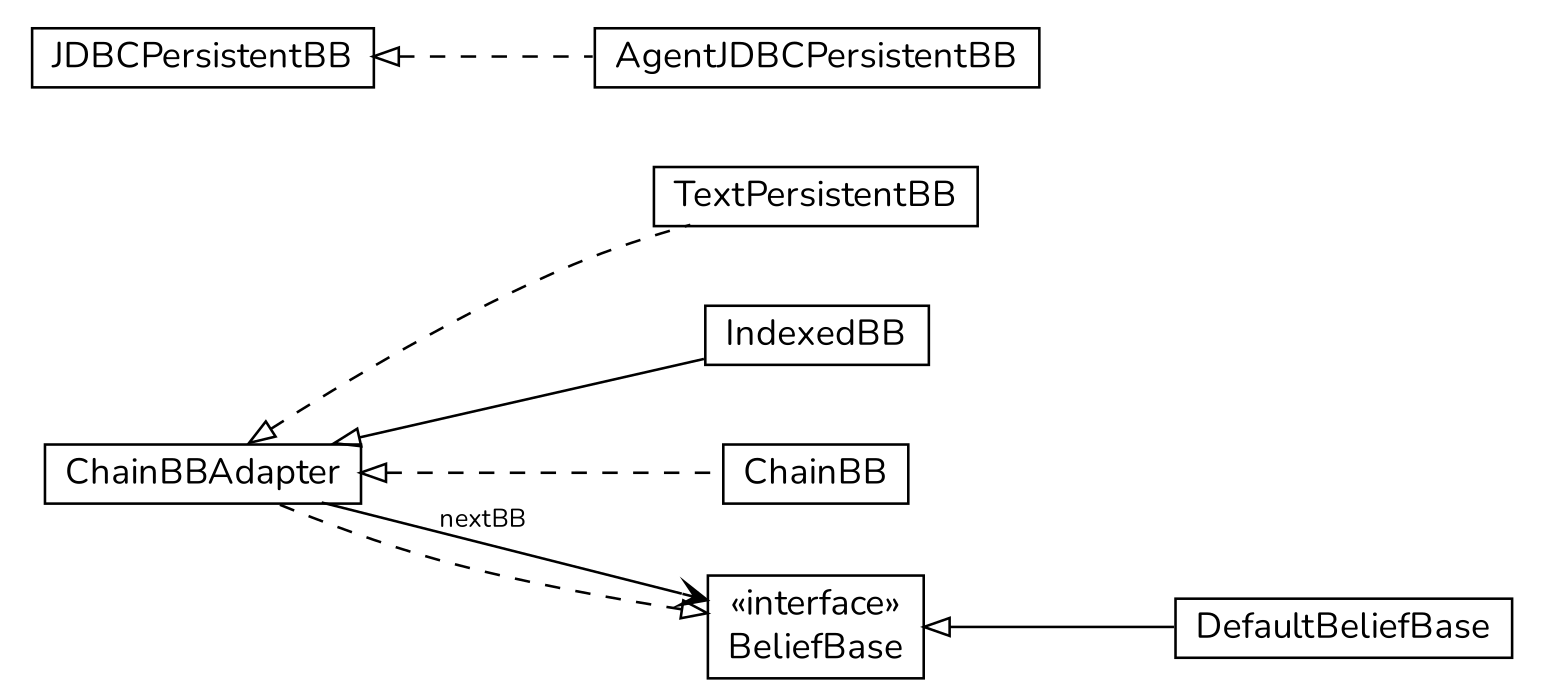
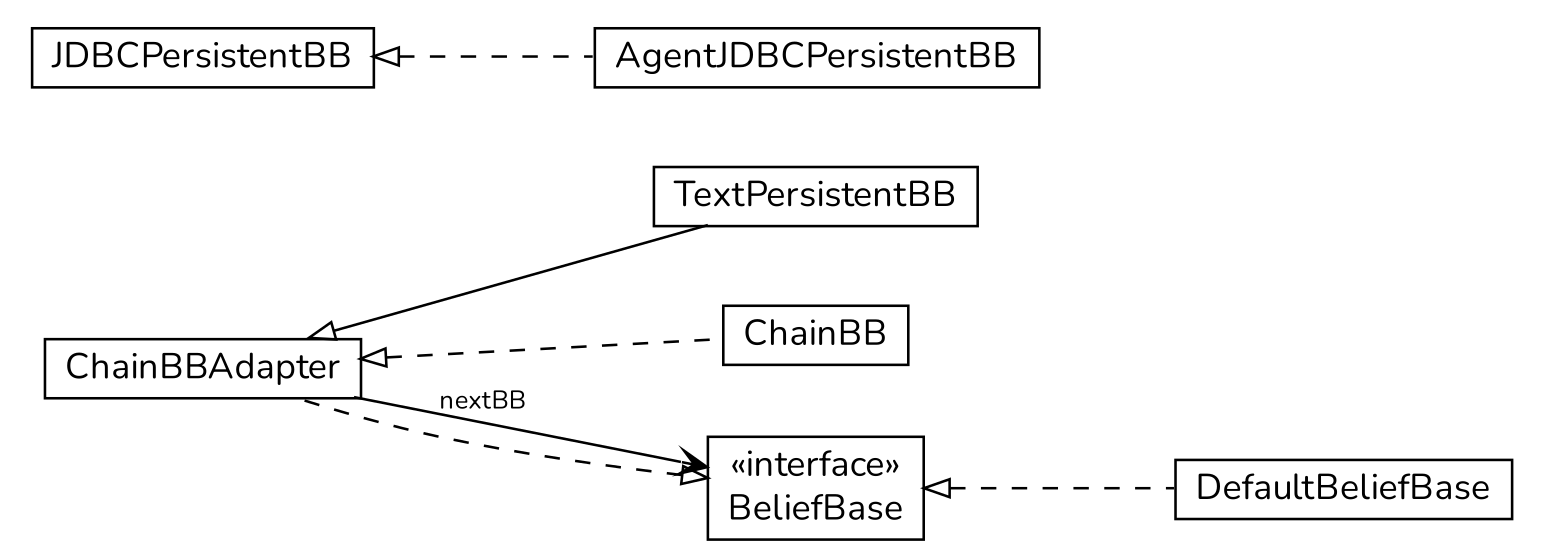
(473, 312) -> (521, 278)
(816, 334) -> none
(1062, 627) -> (1062, 488)
